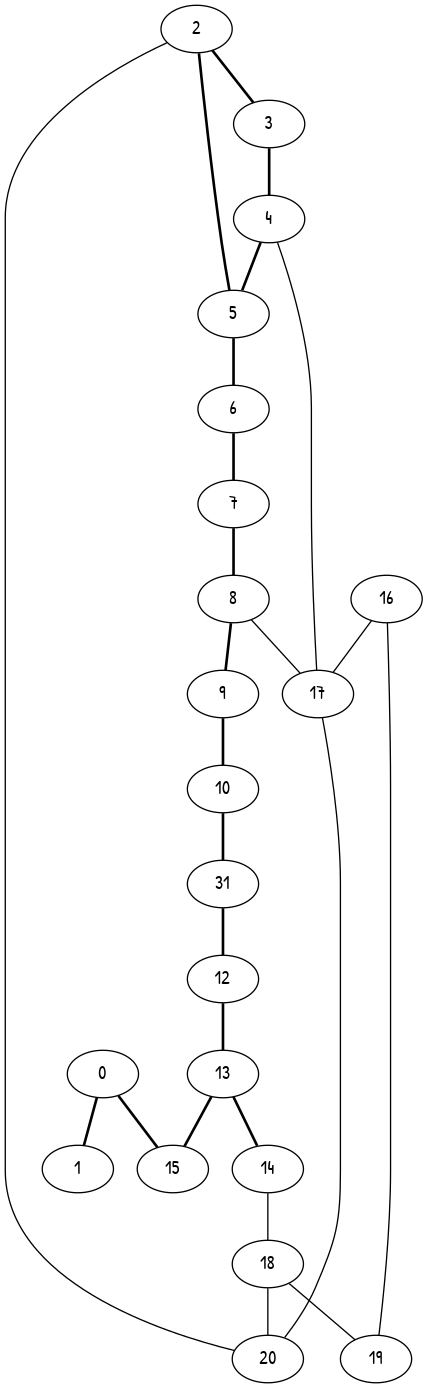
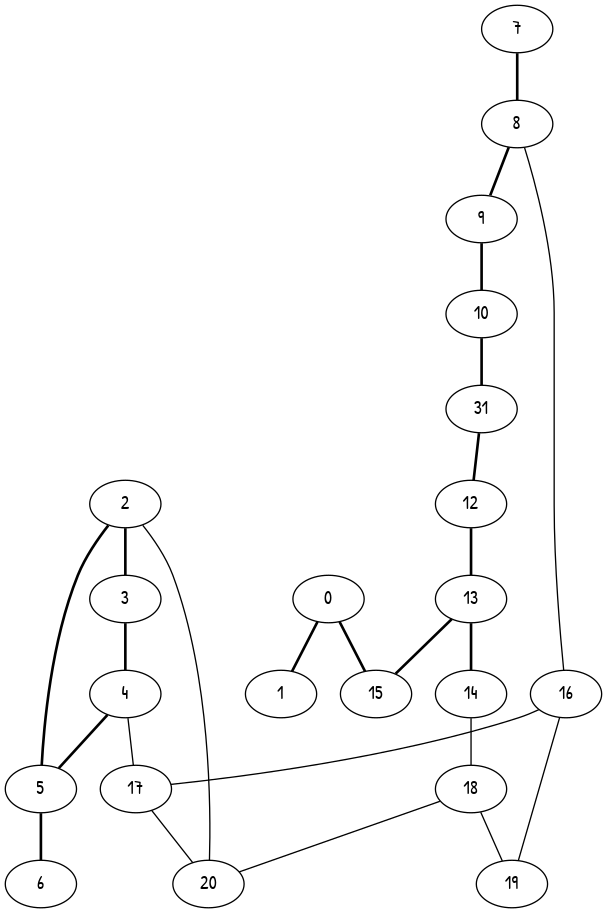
(234, 457) -> none
(276, 647) -> (554, 407)
